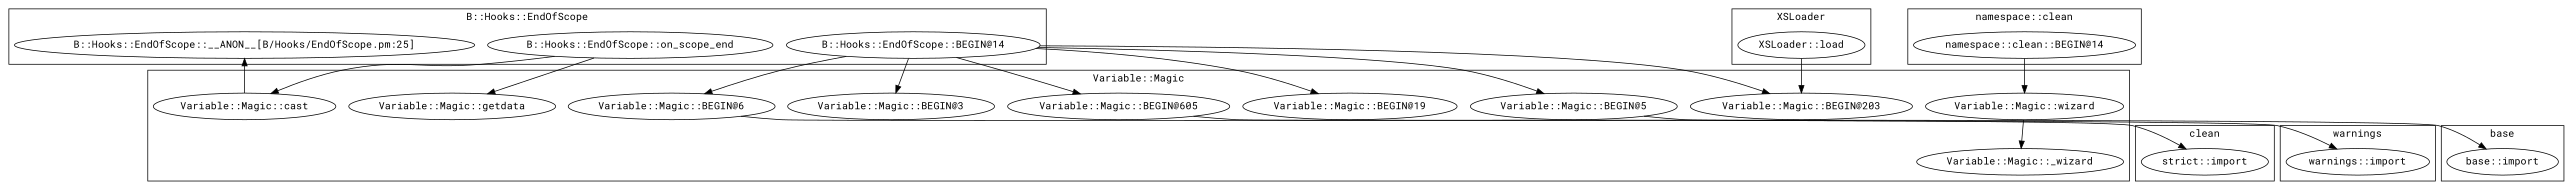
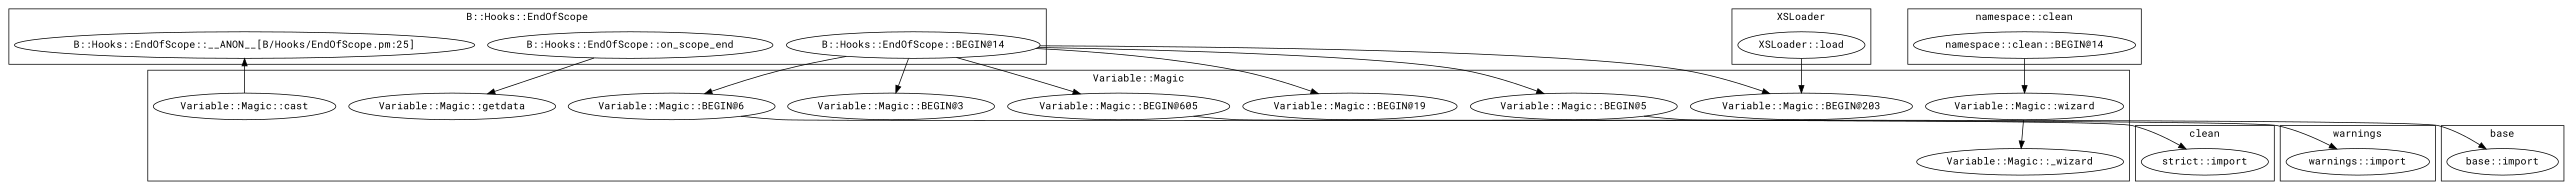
(415, 65) -> none
